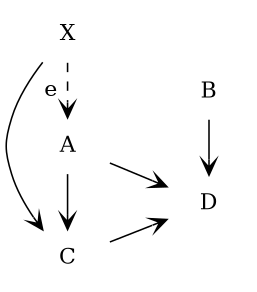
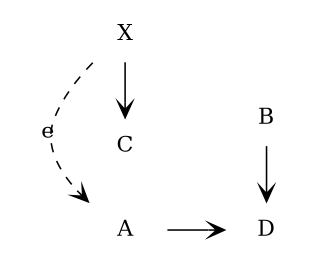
(68, 194) -> none
(131, 234) -> none
